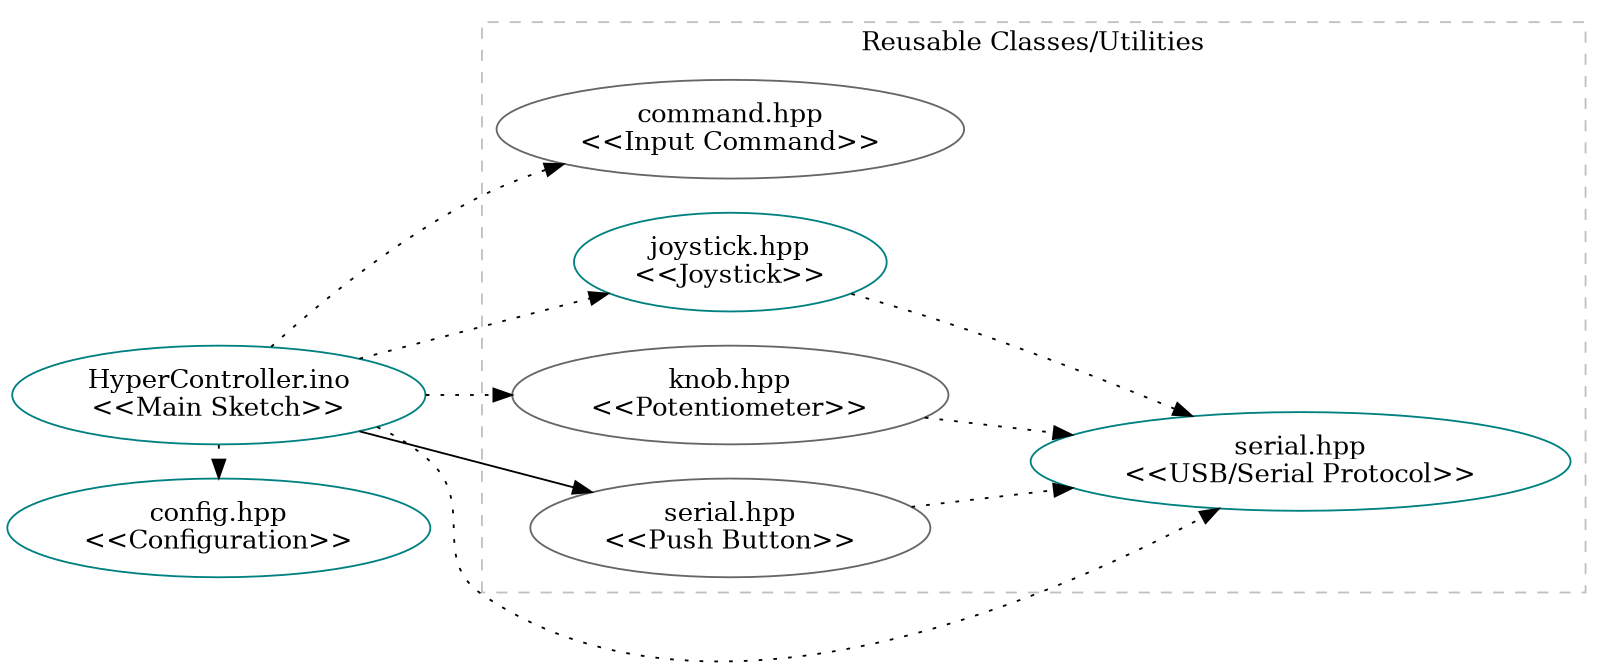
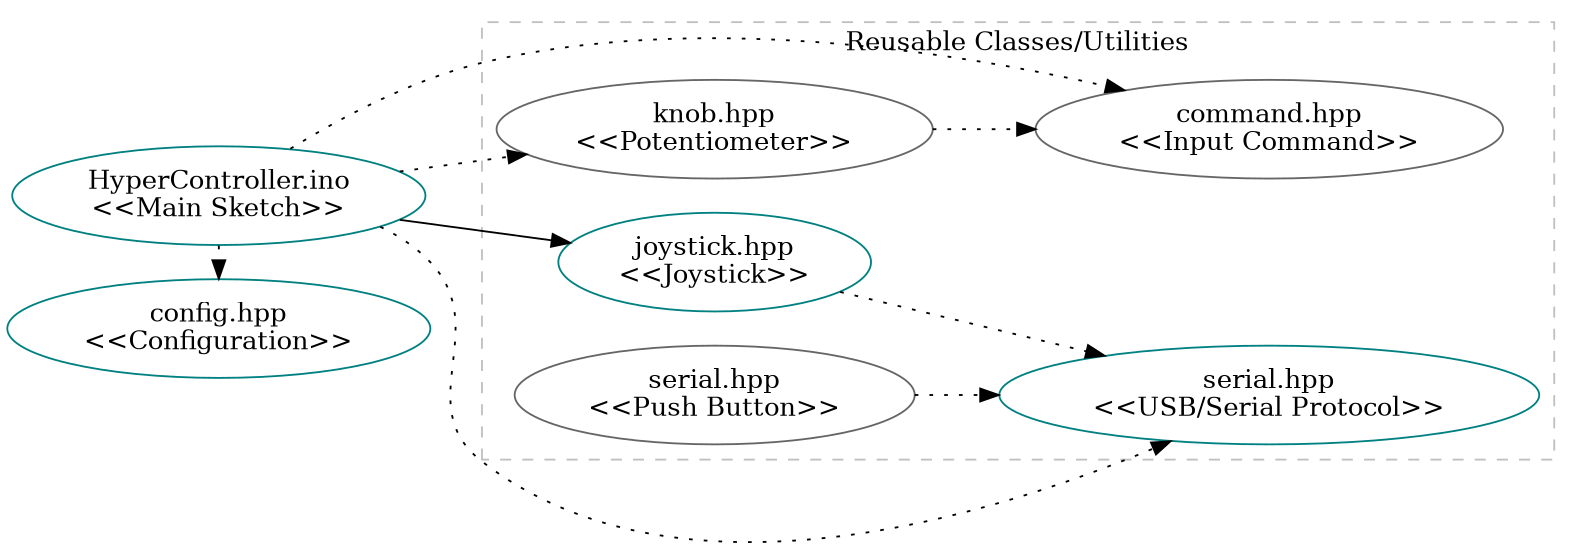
(469, 330) -> (468, 229)
(989, 425) -> (974, 129)
(467, 459) -> none
